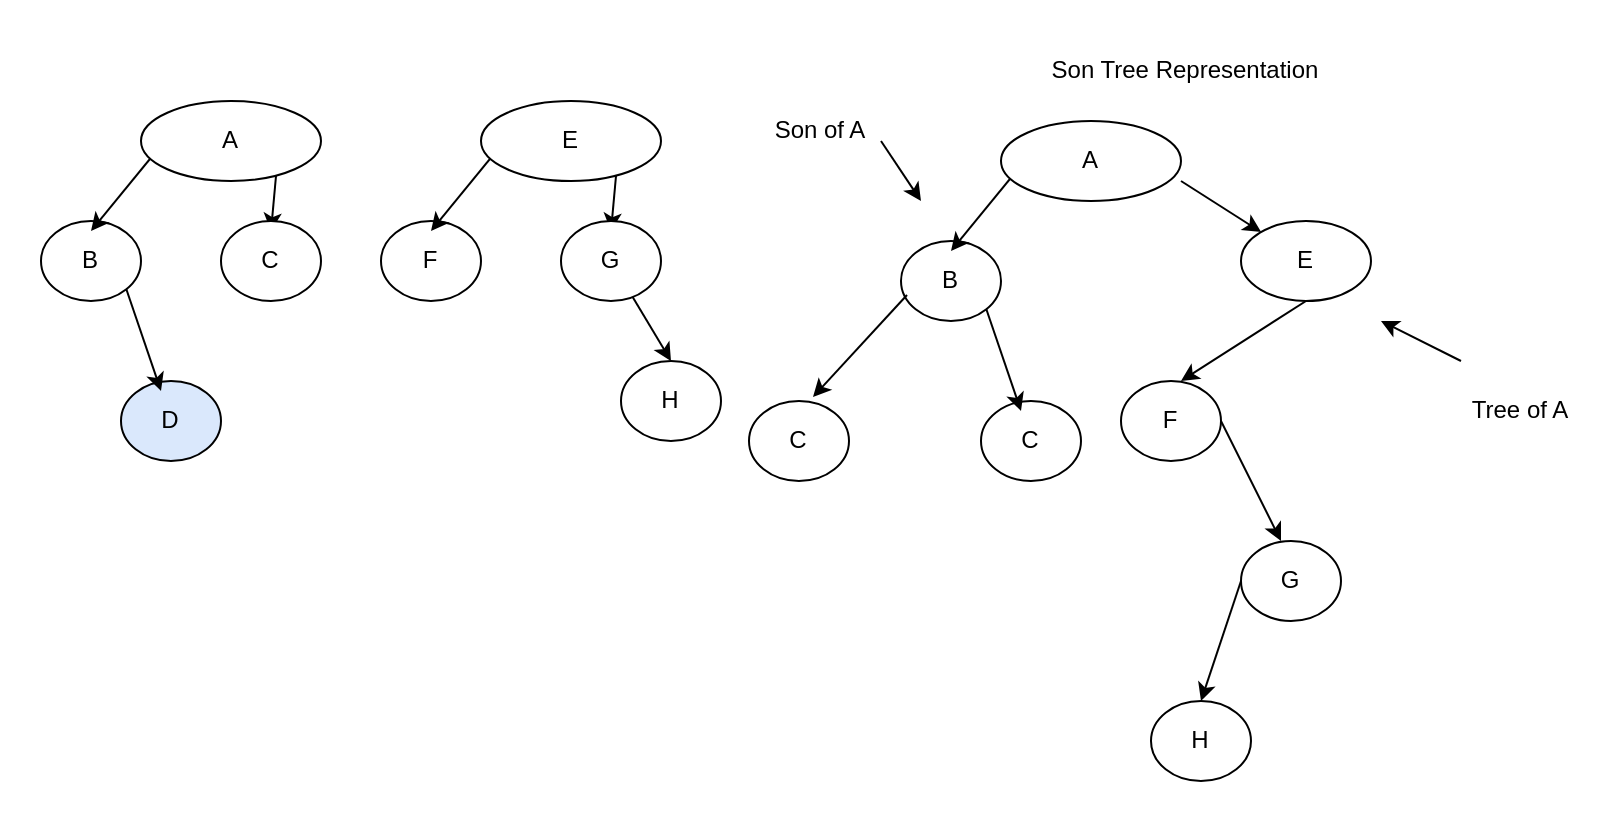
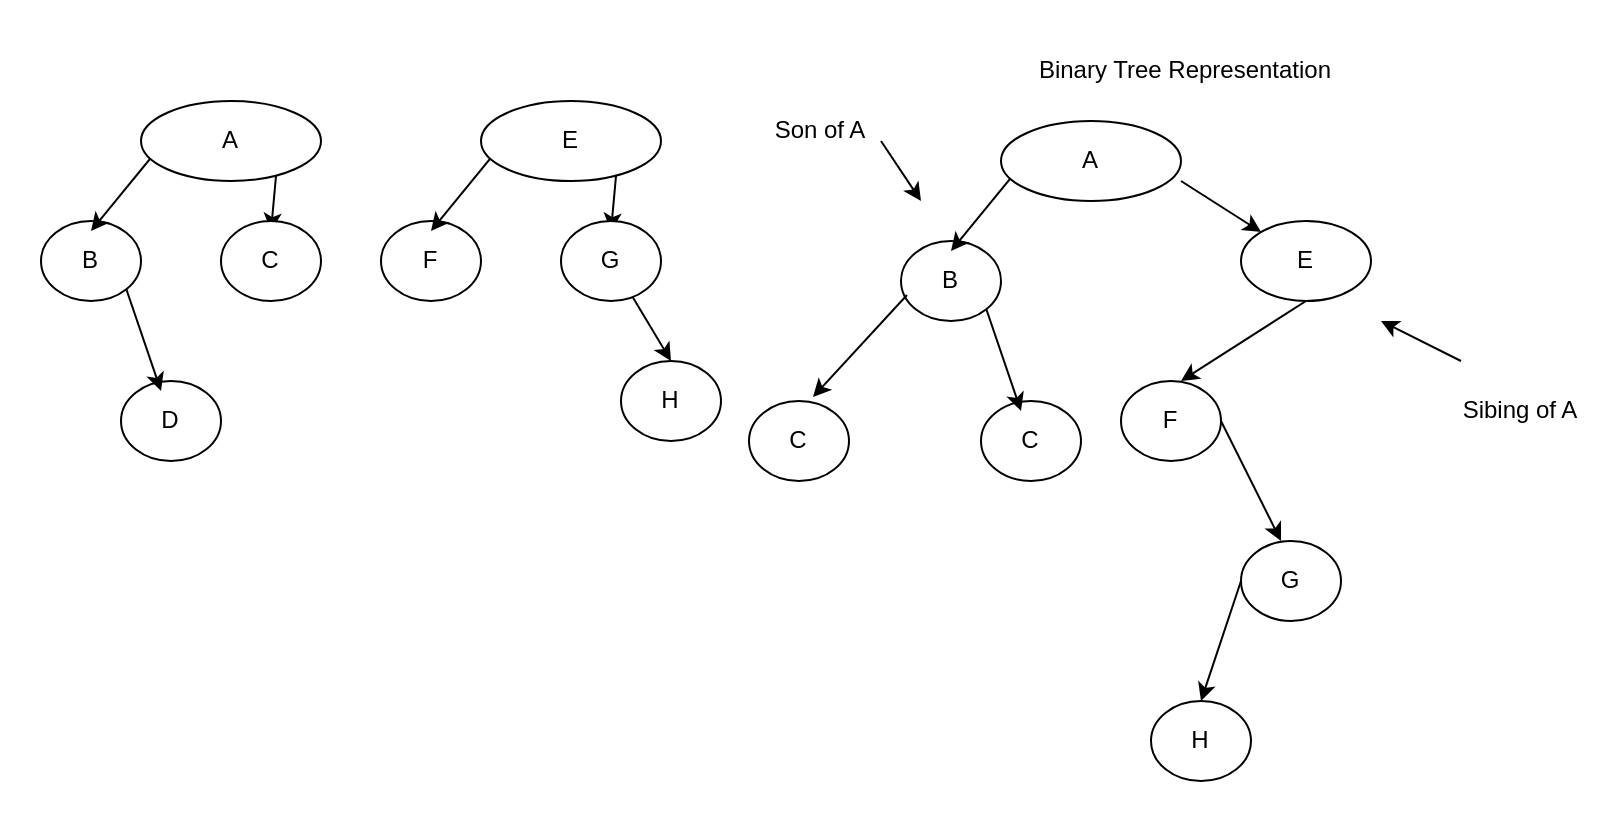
(1186, 71) -> (1186, 71)
(1521, 411) -> (1521, 411)
(171, 421) -> (171, 421)
